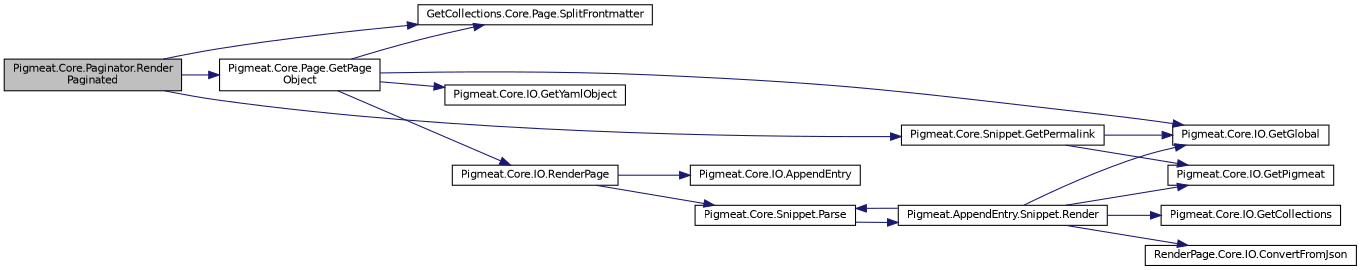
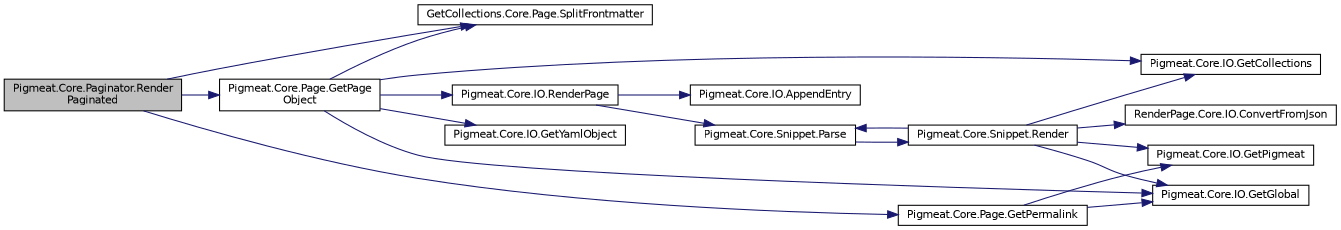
none -> (755, 58)
(1003, 135) -> (993, 215)
(1003, 215) -> (993, 135)
